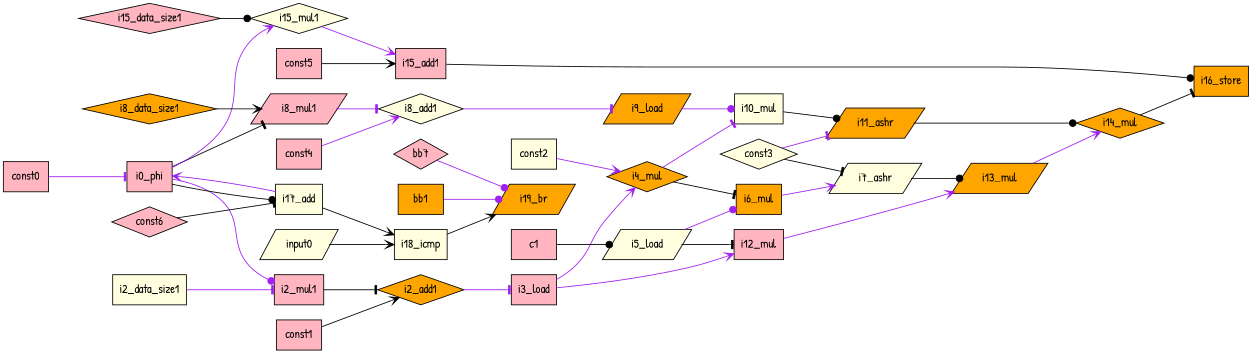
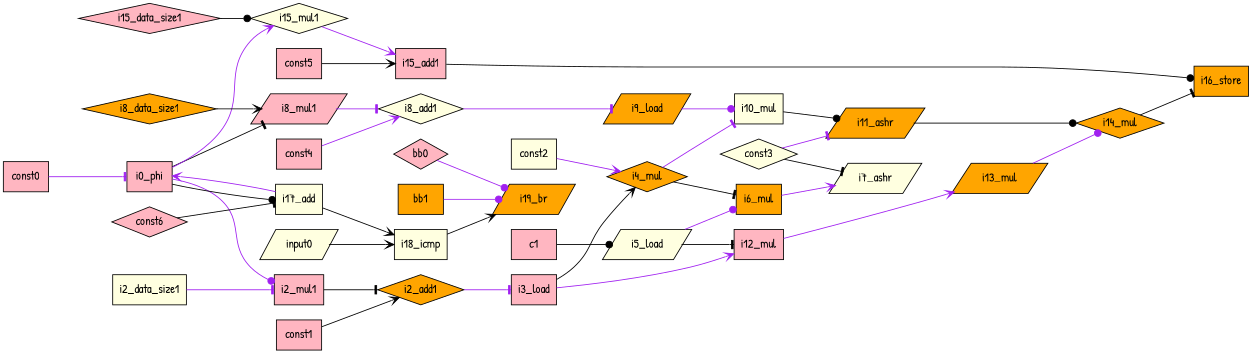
(1064, 149) -> (1064, 149)
(421, 154) -> (421, 154)
(933, 178) -> none
(594, 238) -> (594, 238)
